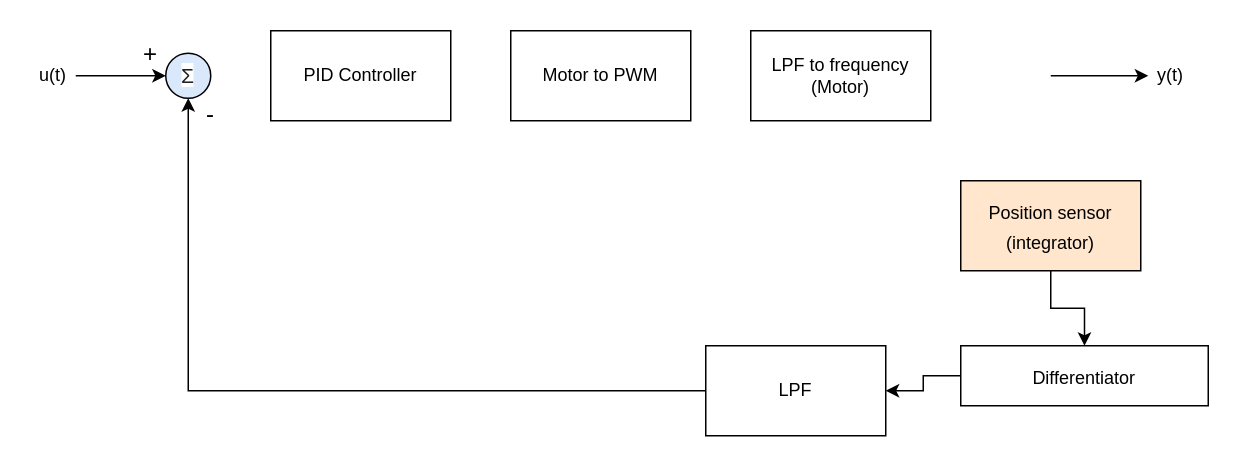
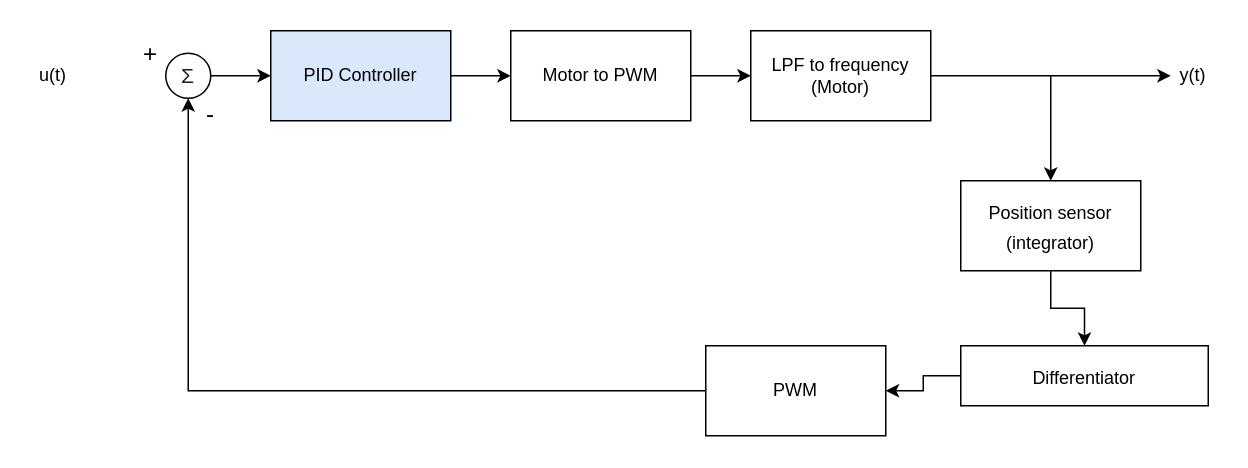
(116, 76) -> none
(188, 76) -> (188, 76)
none -> (236, 76)
(361, 76) -> (361, 76)
none -> (476, 76)
none -> (716, 76)
none -> (1038, 76)
(1171, 76) -> (1193, 76)
(1051, 226) -> (1051, 226)
(796, 391) -> (796, 391)
